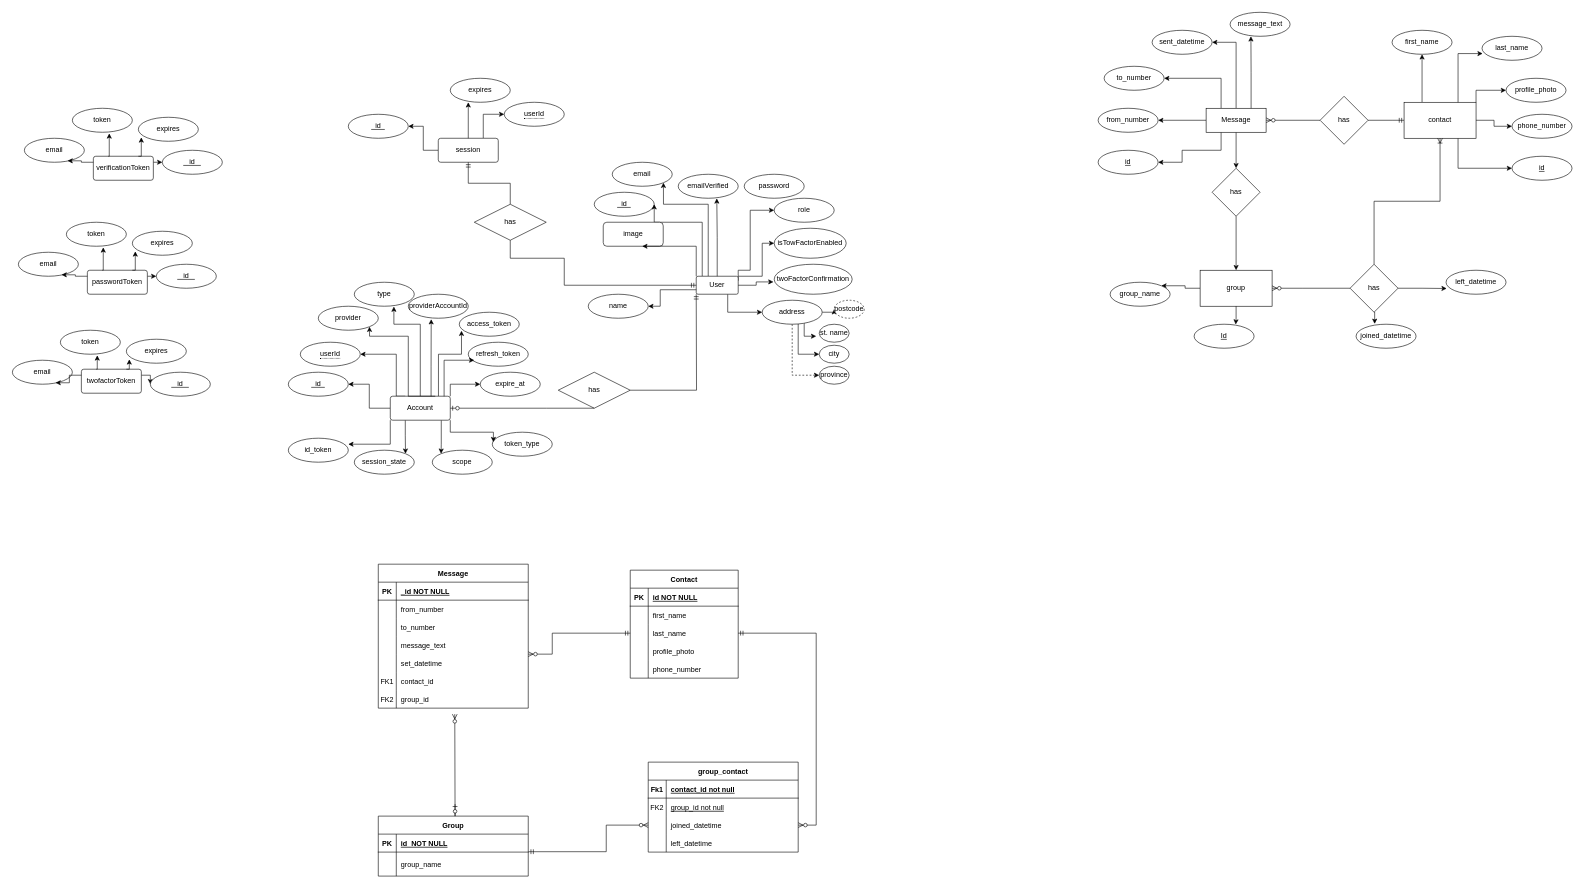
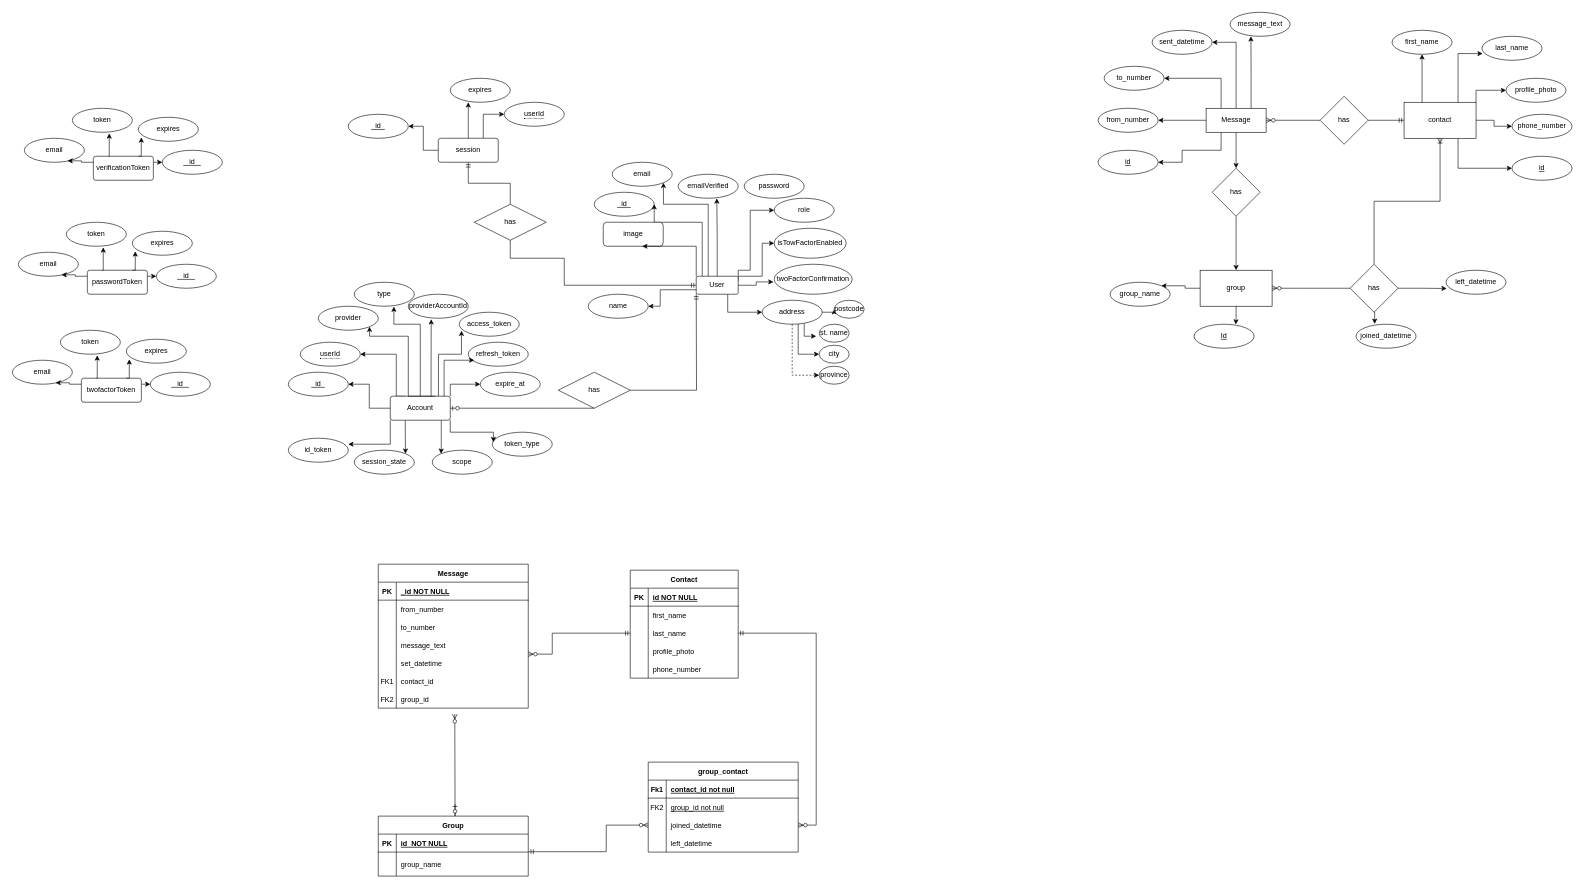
(849, 309) -> (849, 309)
(111, 381) -> (111, 390)
